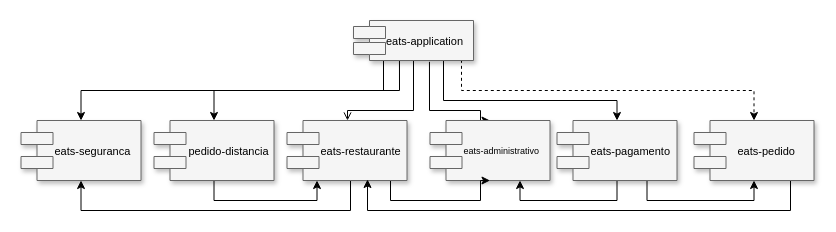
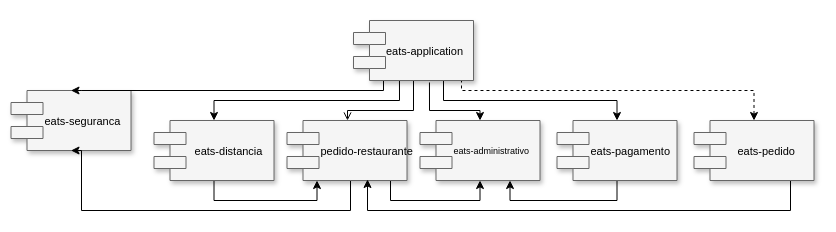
(414, 41) -> (414, 51)
(81, 151) -> (71, 121)
(229, 151) -> (229, 151)
(370, 151) -> (375, 151)
(490, 151) -> (480, 151)
(699, 201) -> none
